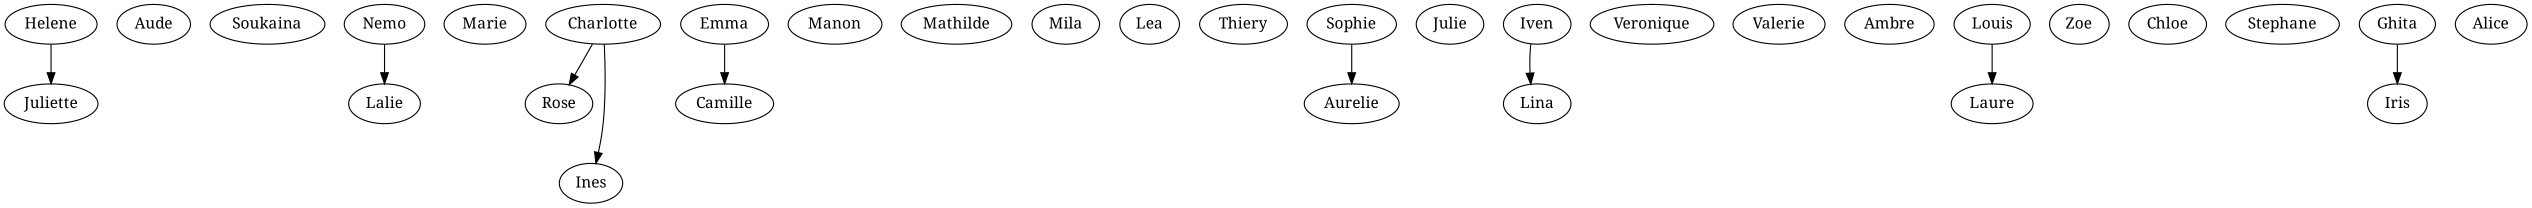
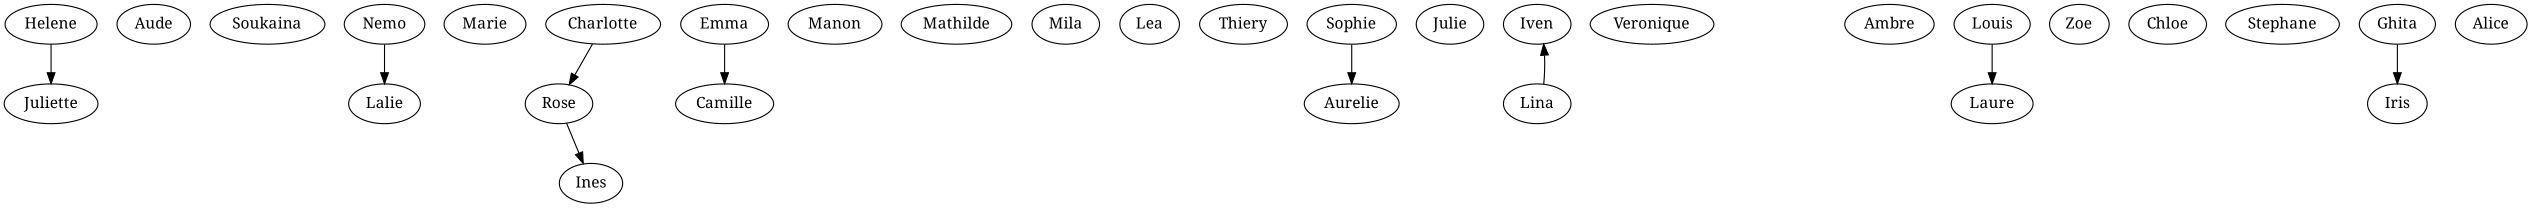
(1779, 24) -> none
(1530, 58) -> (1545, 70)
(605, 99) -> (573, 138)
